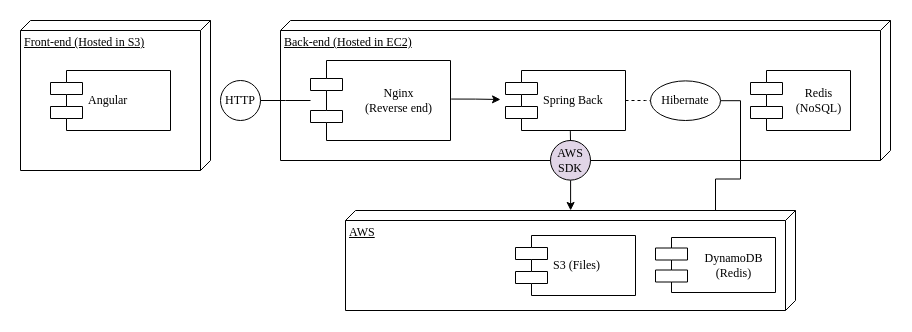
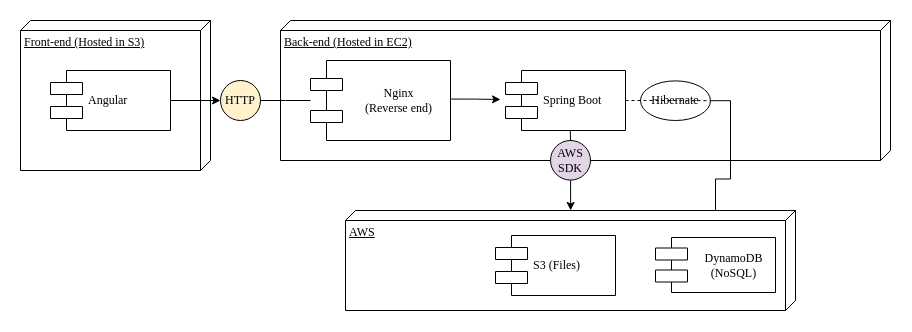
none -> (192, 101)
(241, 101) -> (241, 101)
(577, 101) -> (577, 101)
(686, 101) -> (676, 101)
(801, 101) -> none
(576, 266) -> (556, 266)
(734, 266) -> (734, 266)
